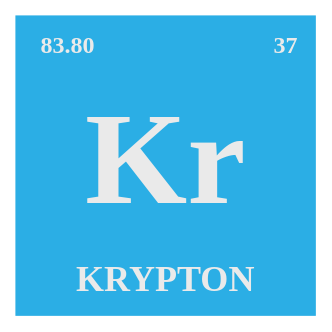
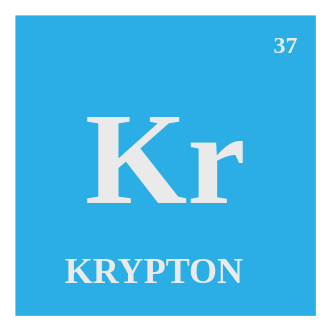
(68, 45) -> none
(165, 278) -> (154, 270)
